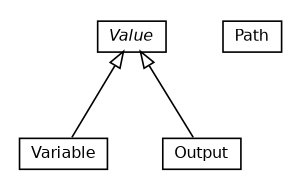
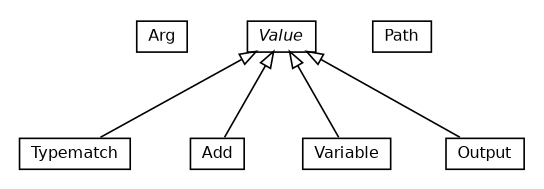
none -> (161, 36)
none -> (75, 153)
none -> (216, 153)
